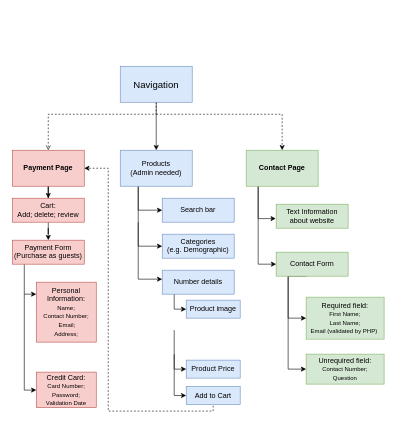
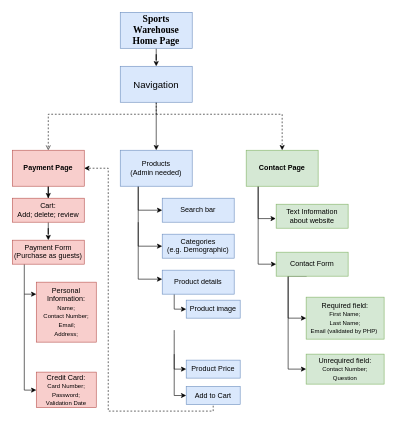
none -> (156, 30)
none -> (156, 57)
(198, 282) -> (198, 282)
